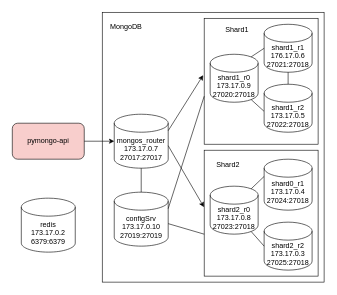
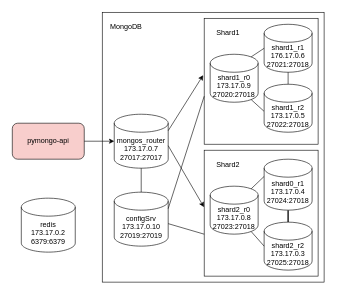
(237, 30) -> (228, 33)
none -> (288, 216)
